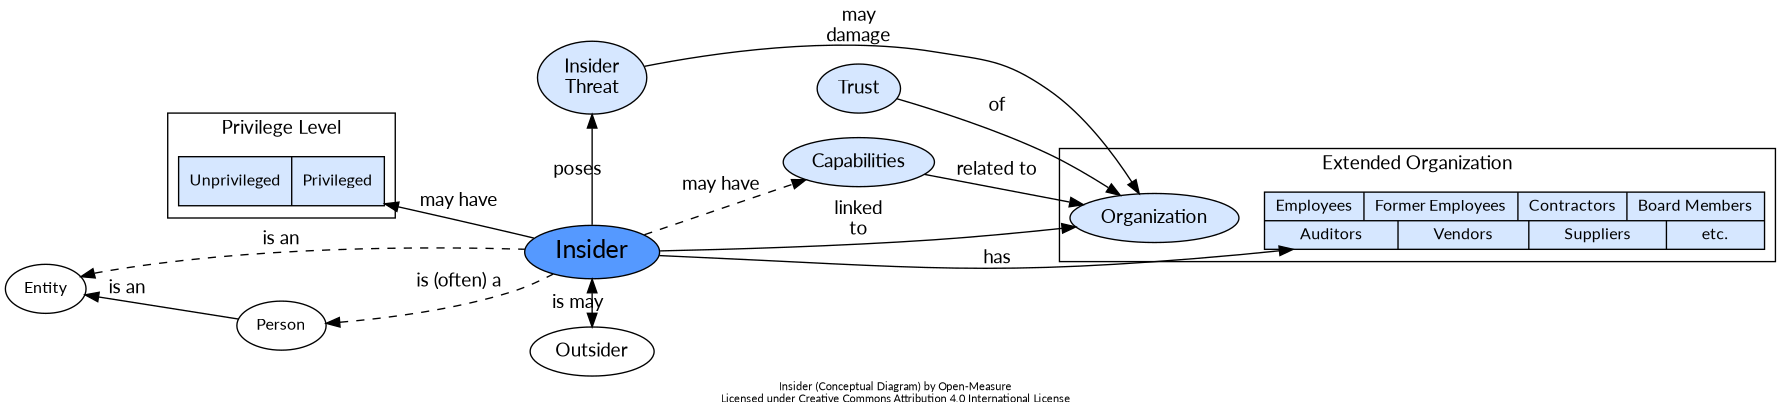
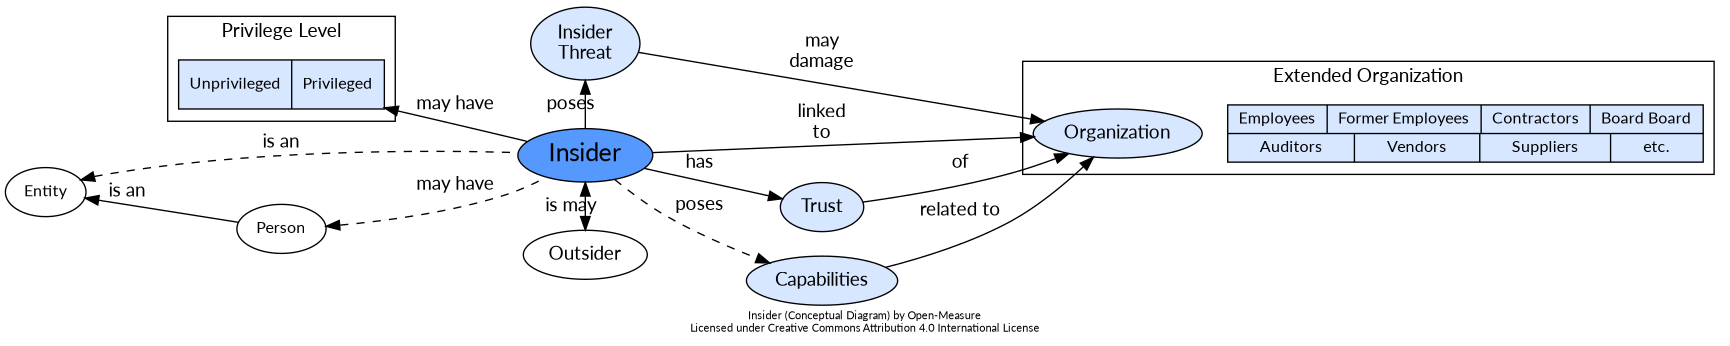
(722, 185) -> (700, 205)
(1696, 206) -> (1647, 119)
(969, 268) -> (707, 182)
(459, 281) -> (456, 185)
